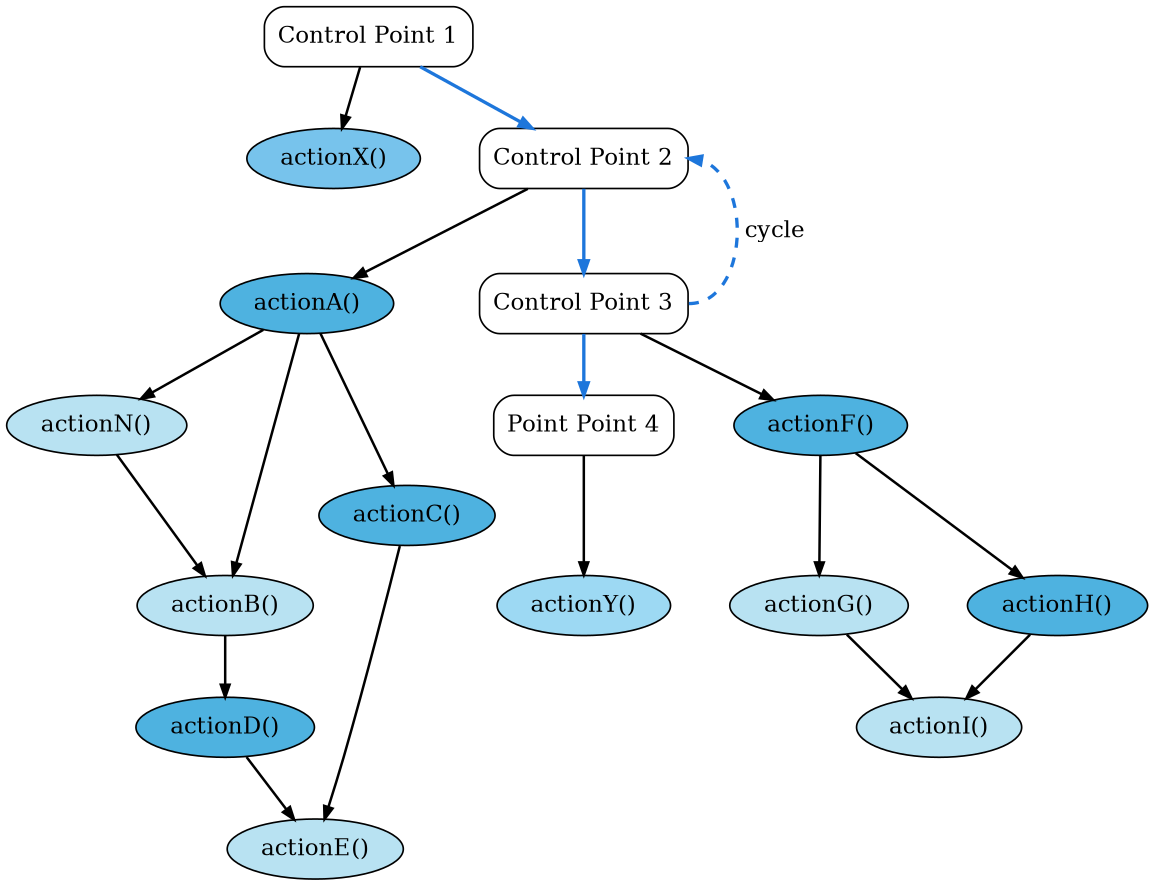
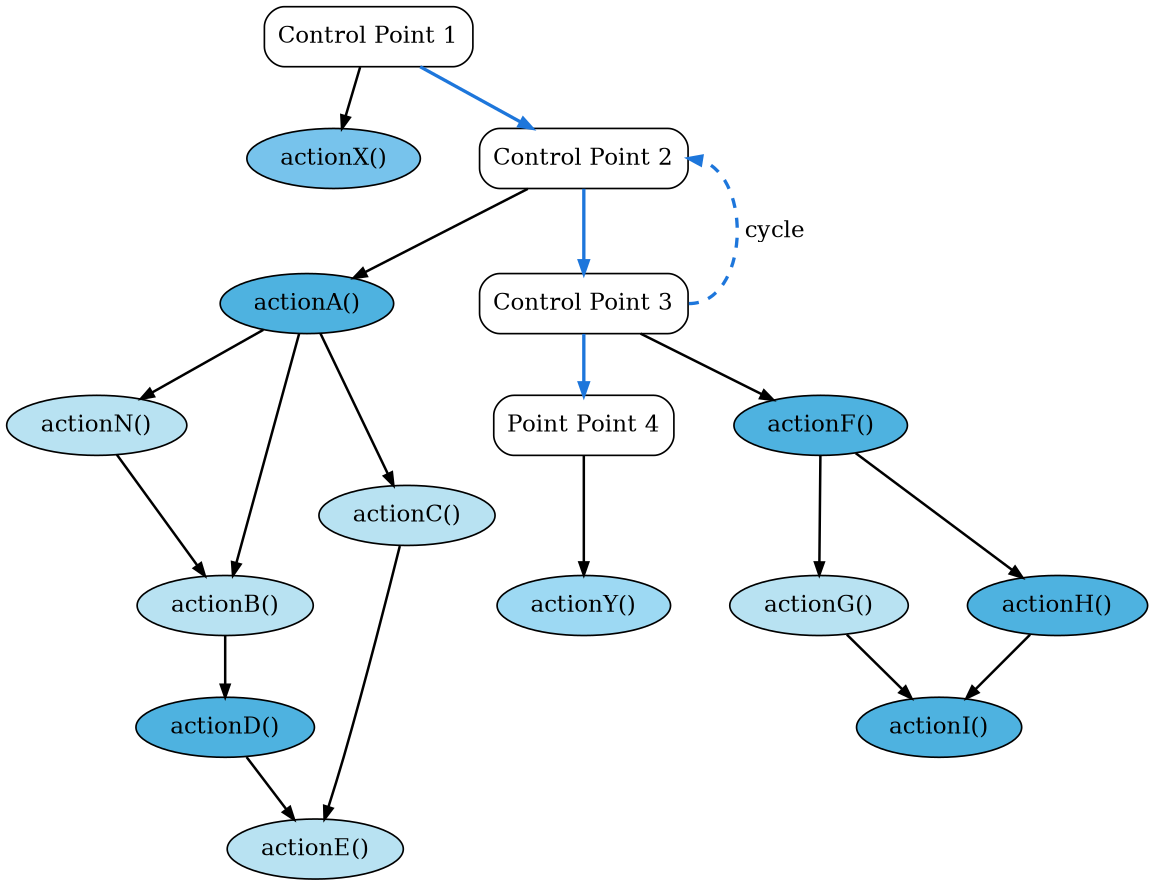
(407, 515) -> (407, 515)
(939, 727) -> (939, 727)
